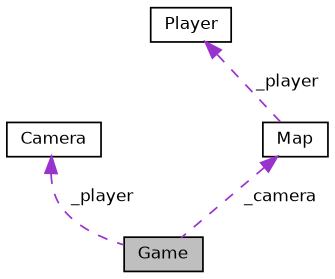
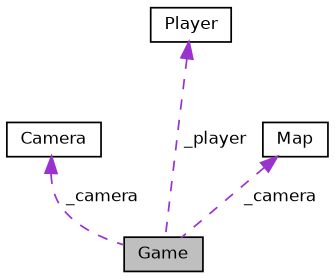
(249, 89) -> (176, 148)
(100, 197) -> (100, 197)
